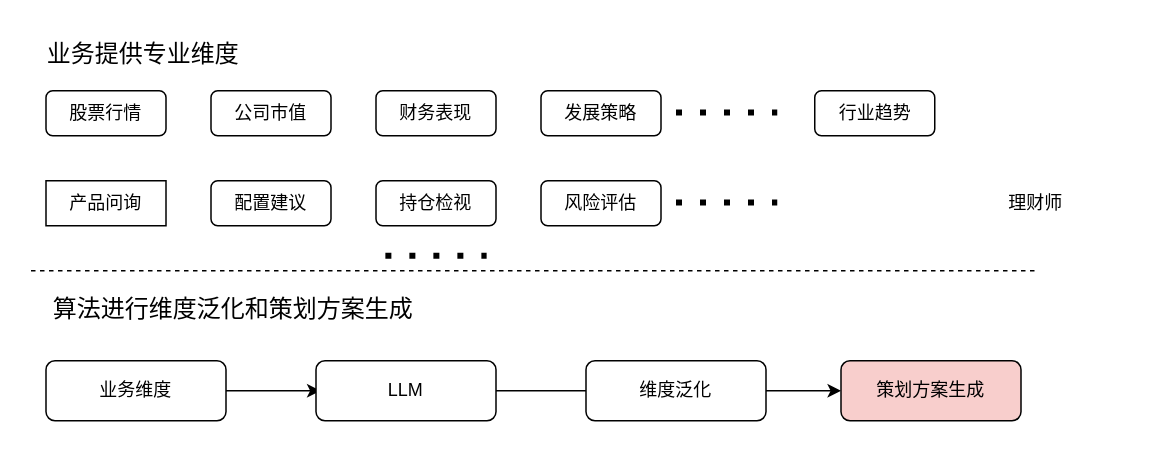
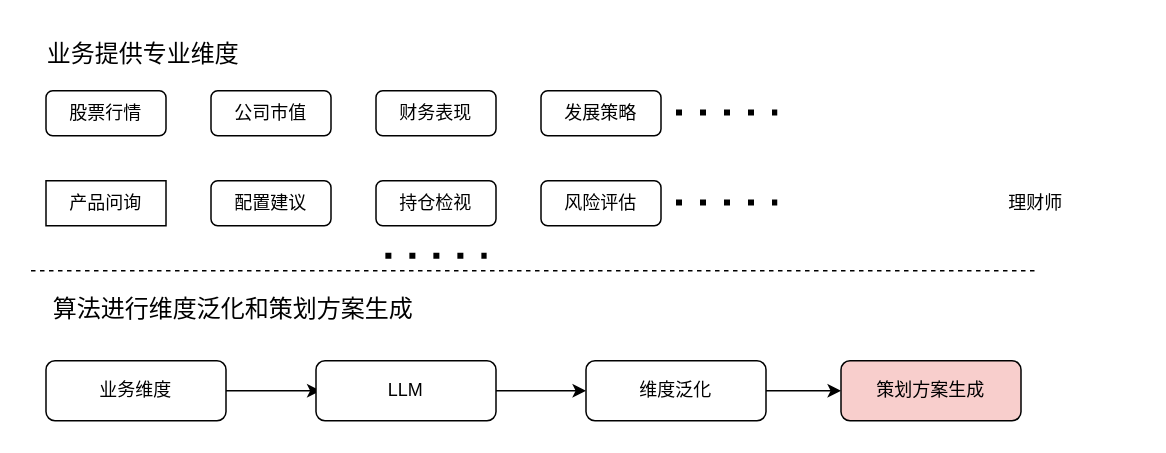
(875, 113) -> none
(578, 391) -> (574, 391)
